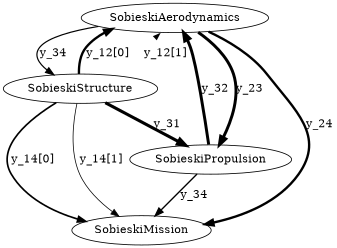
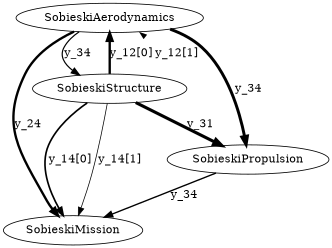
(250, 89) -> (249, 89)
(200, 92) -> none
